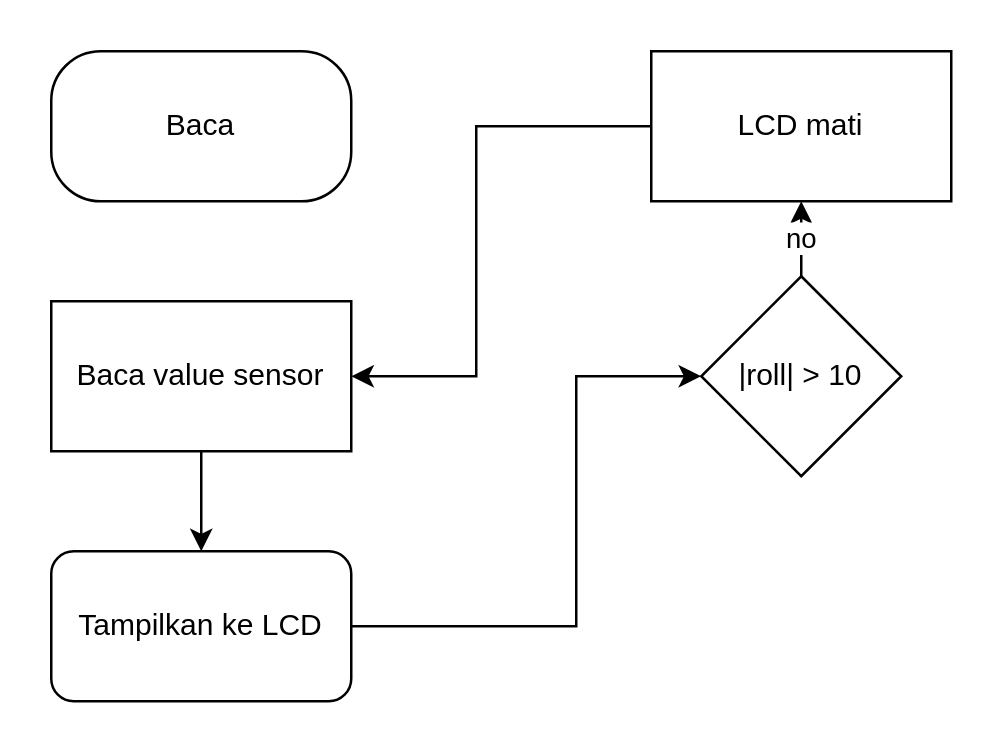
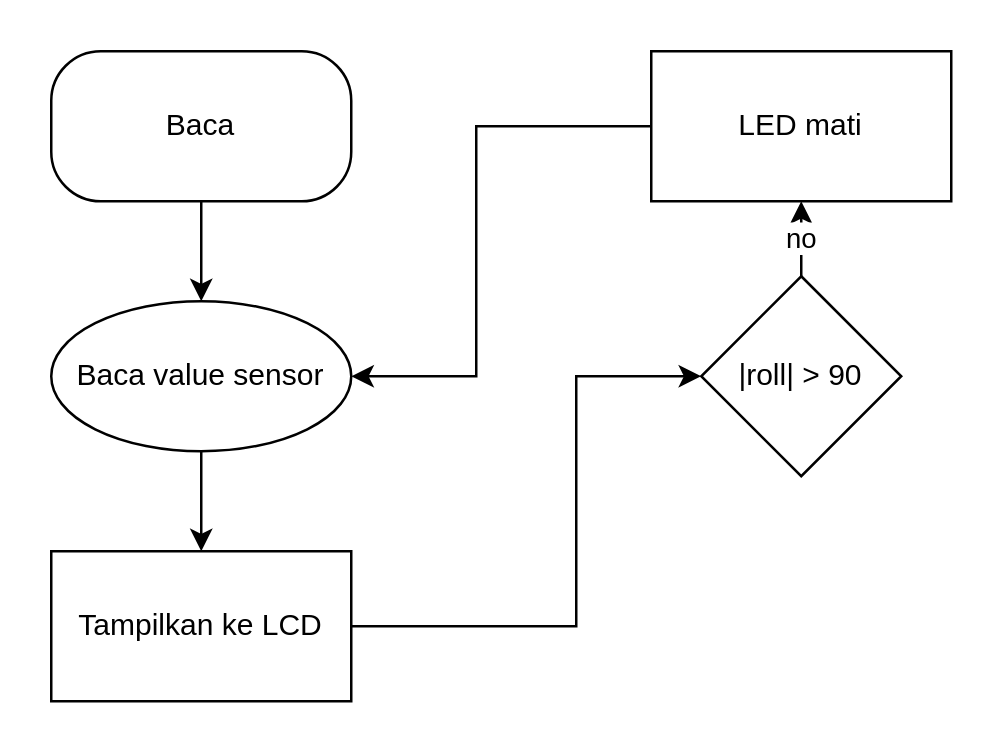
(801, 126) -> (801, 126)
none -> (201, 243)
(201, 376) -> (201, 376)
(801, 376) -> (801, 376)
(201, 626) -> (201, 626)
